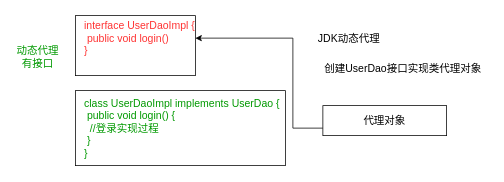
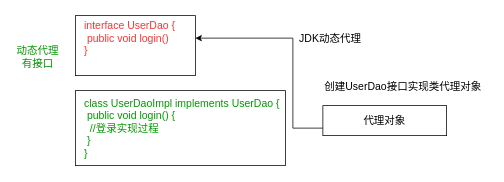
(138, 38) -> (129, 38)
(349, 38) -> (330, 38)
(403, 68) -> (403, 87)
